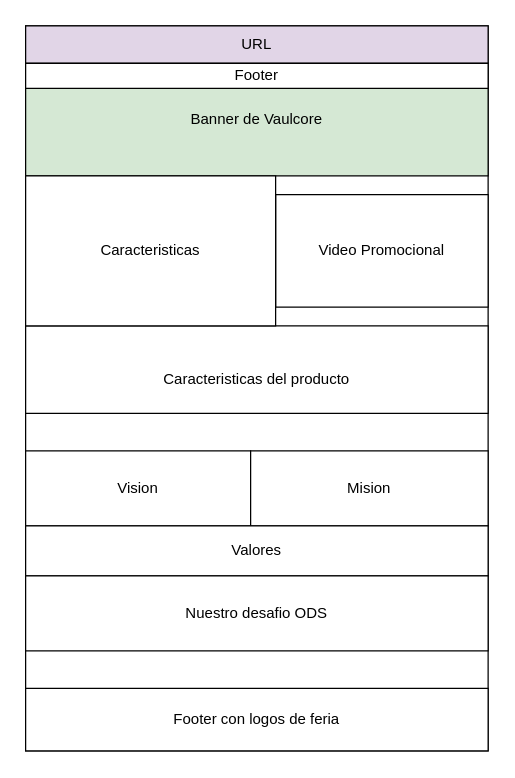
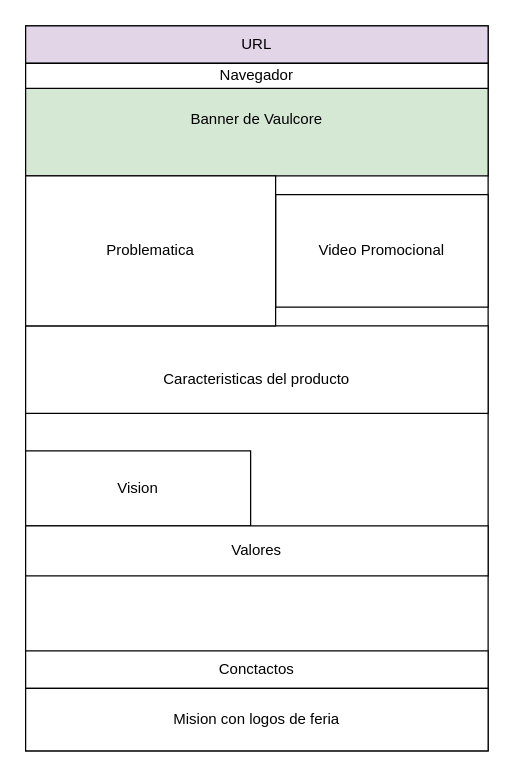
(257, 76) -> (257, 76)
(151, 251) -> (151, 251)
(369, 488) -> none
(257, 613) -> none
none -> (257, 669)
(257, 719) -> (257, 719)
